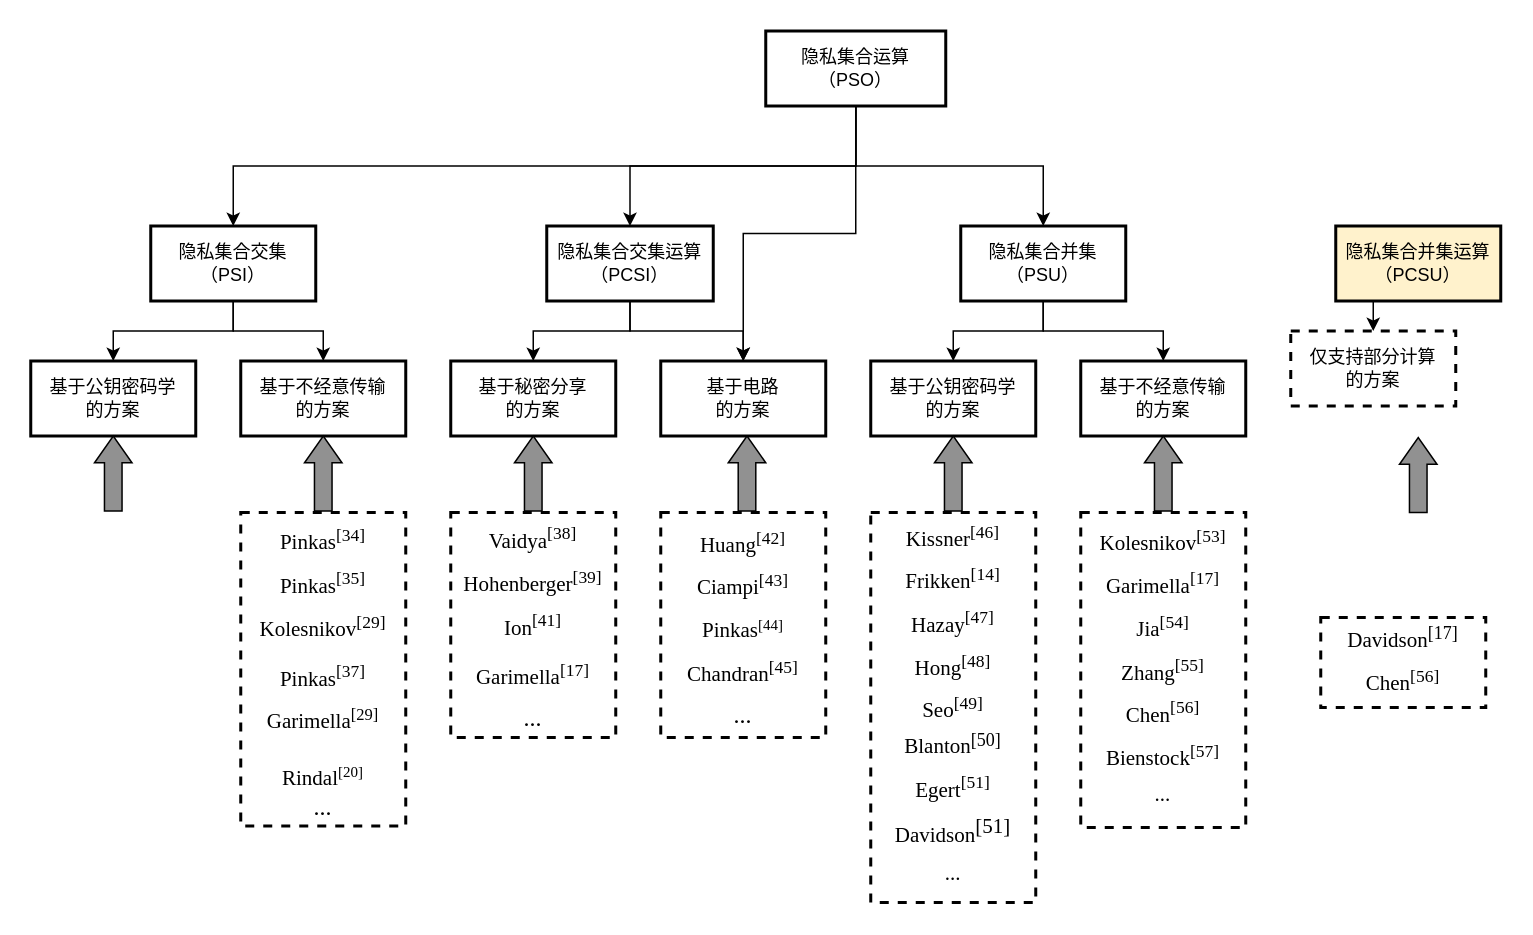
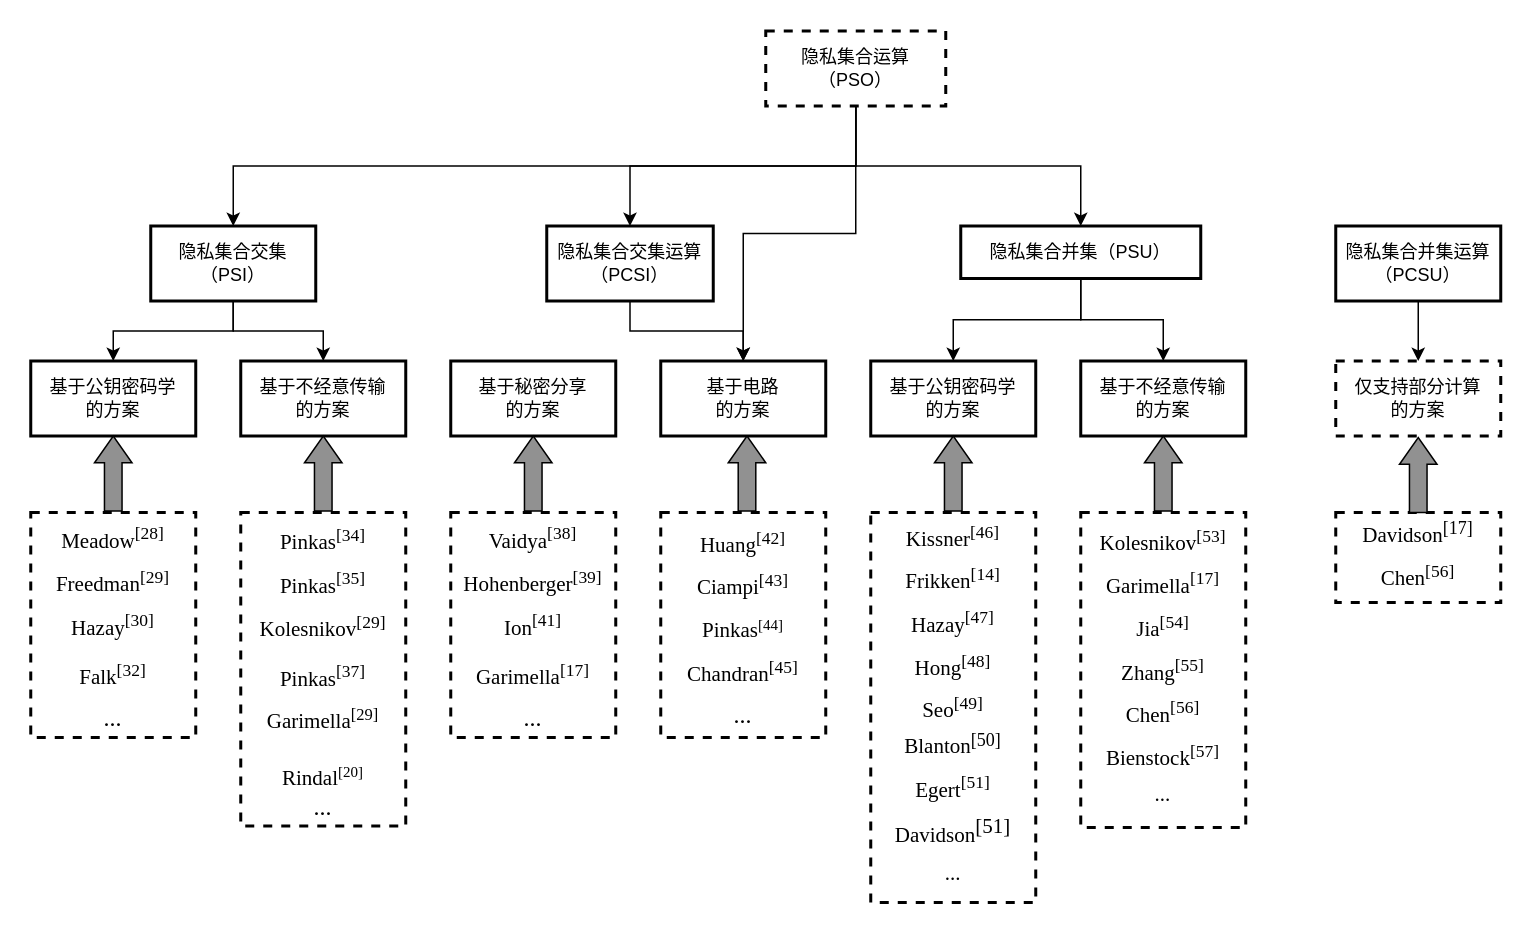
(856, 68) -> (856, 68)
(1043, 263) -> (1081, 252)
(1418, 263) -> (1418, 263)
(572, 331) -> none
(1373, 368) -> (1418, 398)
none -> (113, 625)
(1403, 662) -> (1418, 557)
